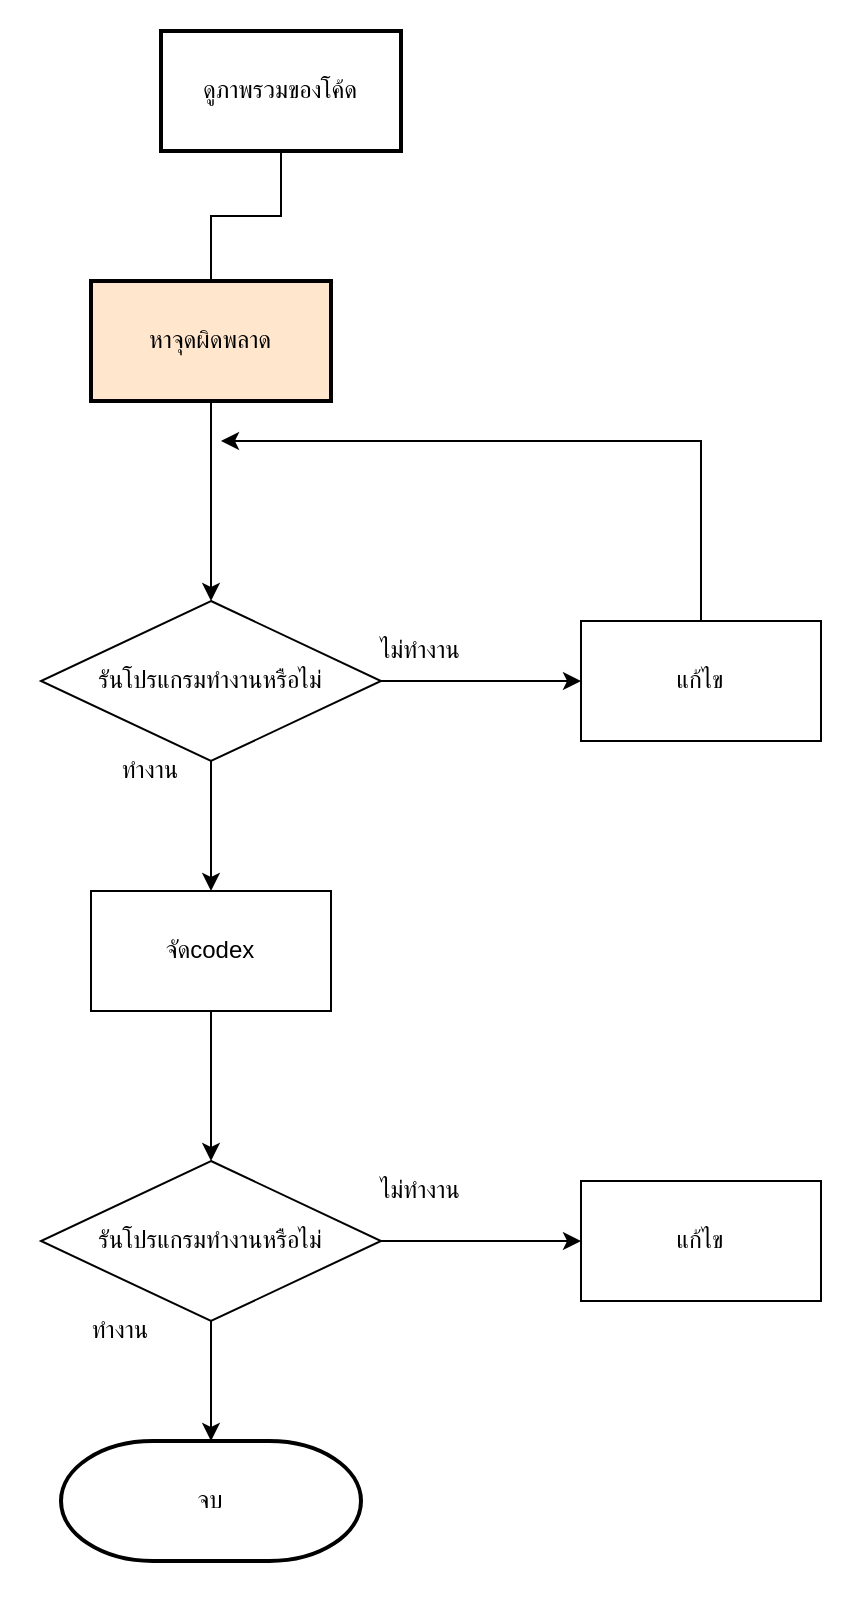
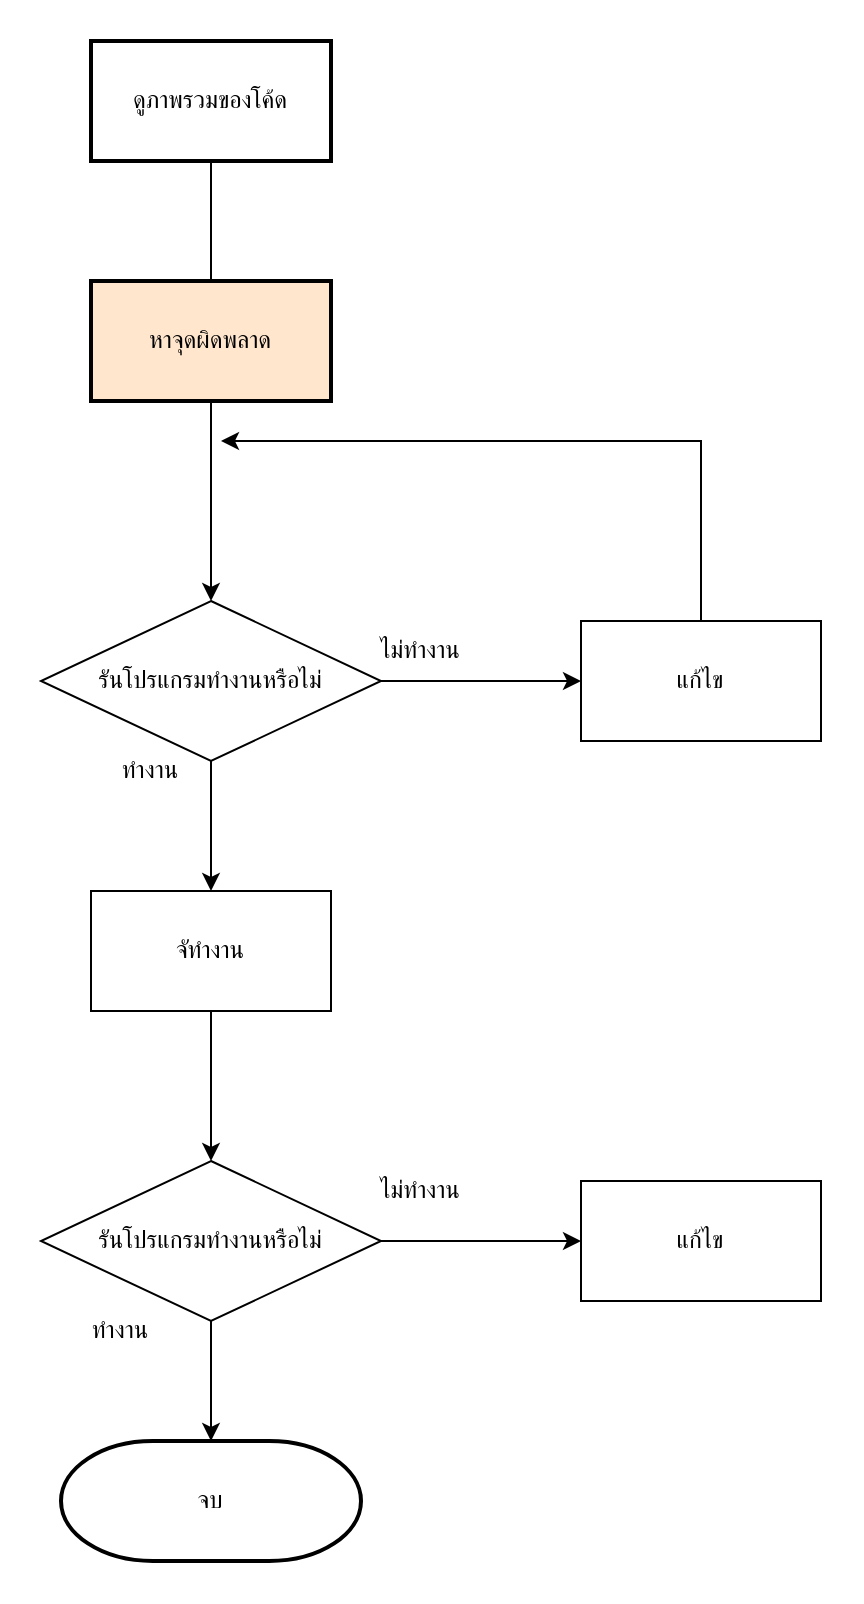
(281, 91) -> (211, 101)
(211, 951) -> (211, 951)
